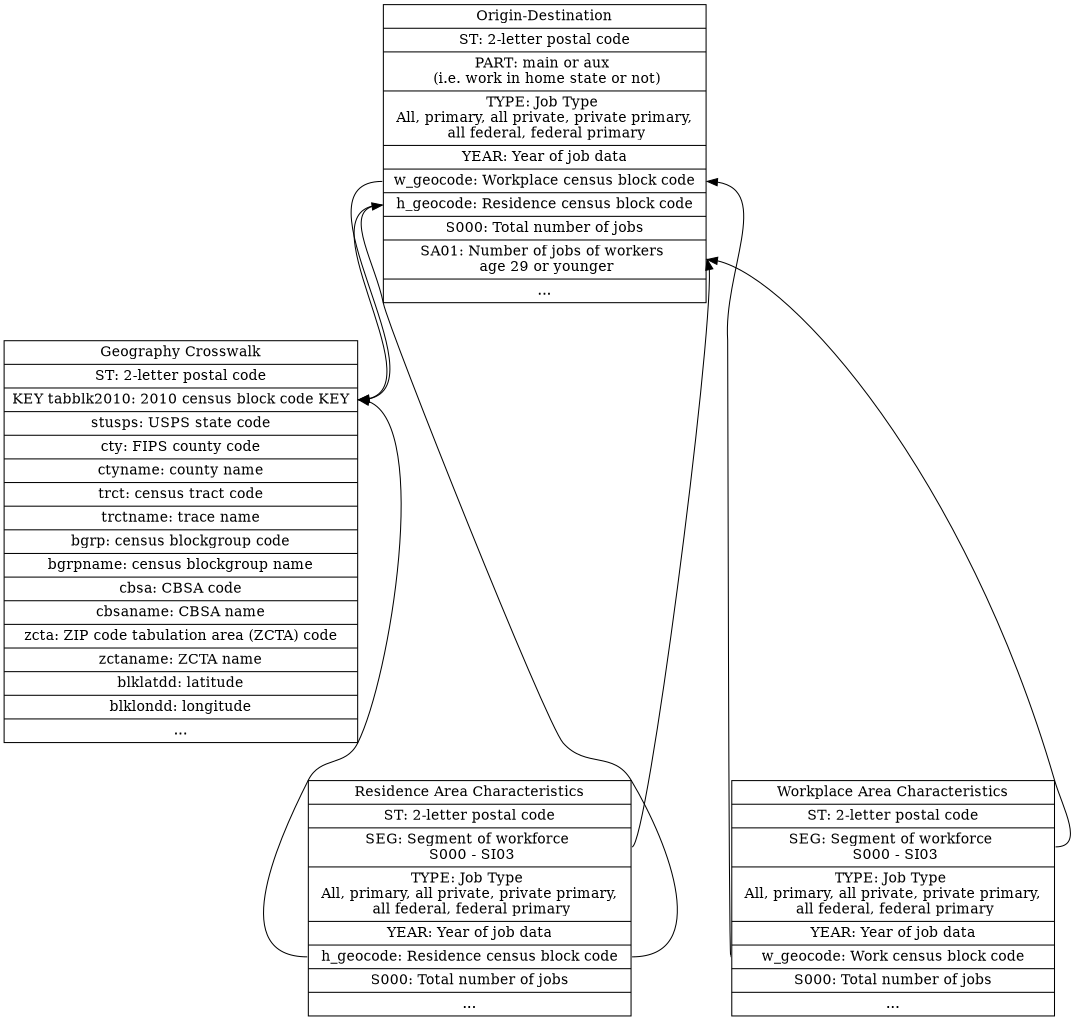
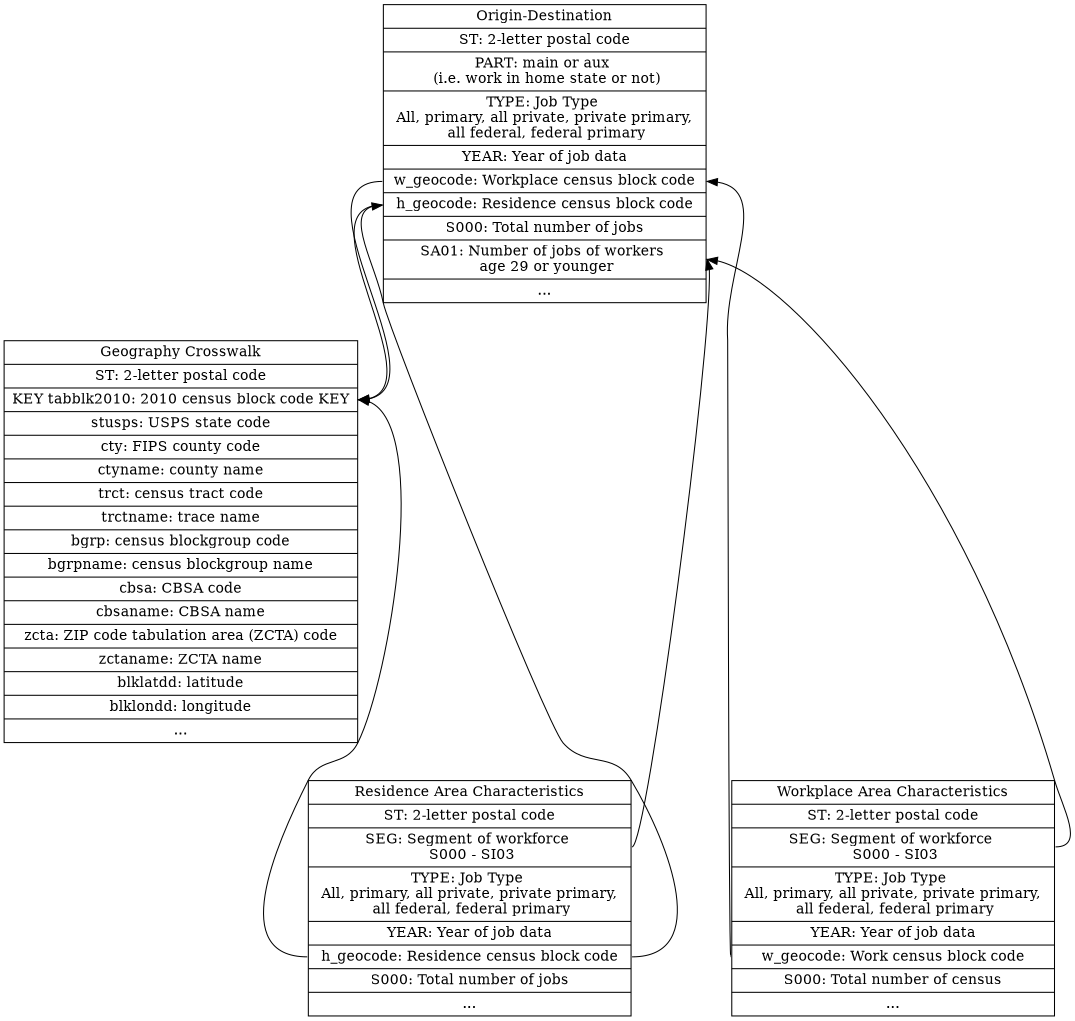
(893, 980) -> (893, 980)
